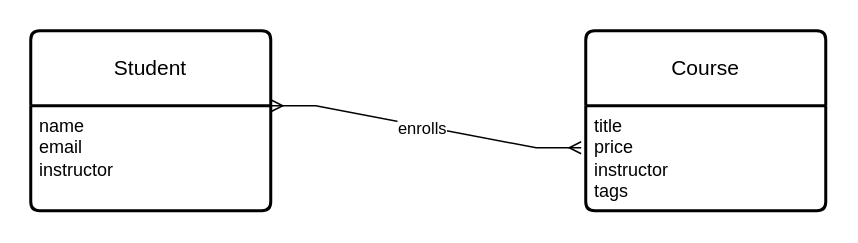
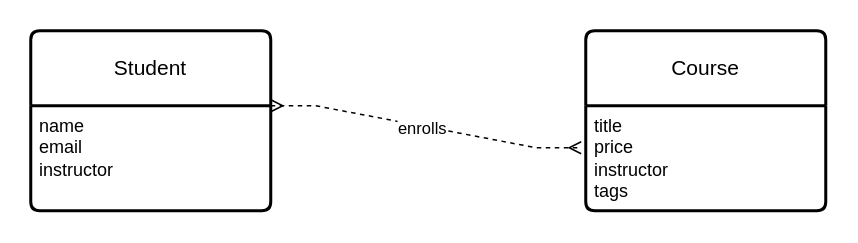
(513, 143) -> (513, 143)
